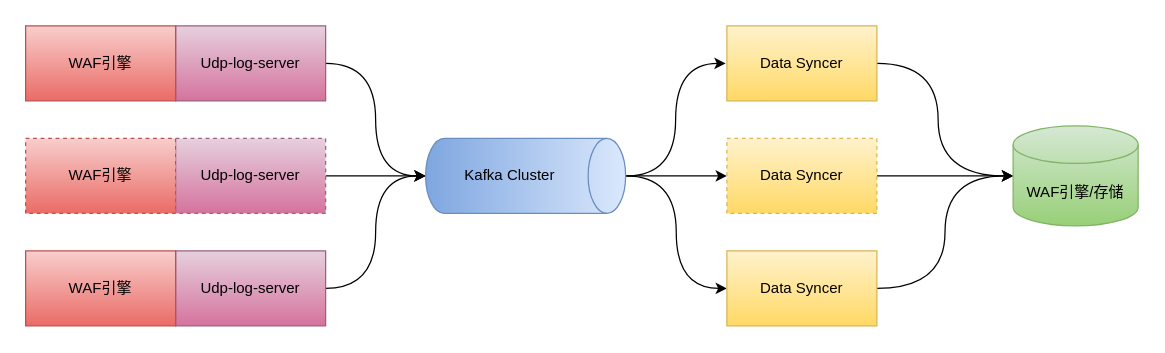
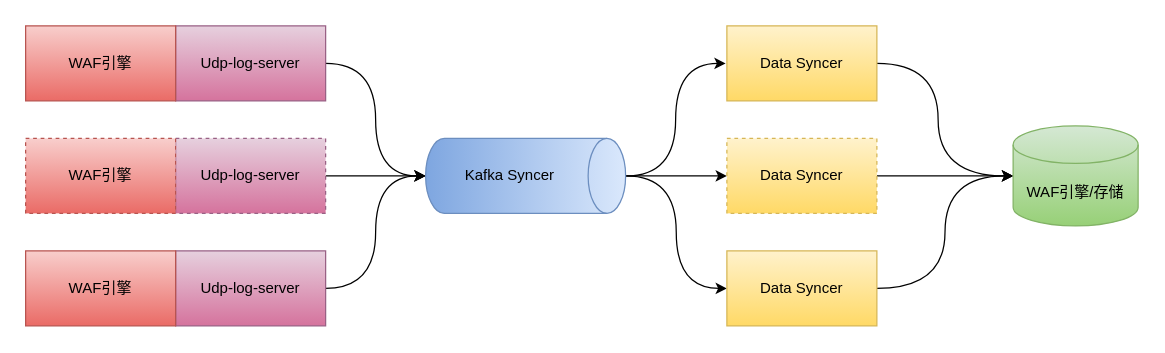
(510, 176) -> (510, 176)
